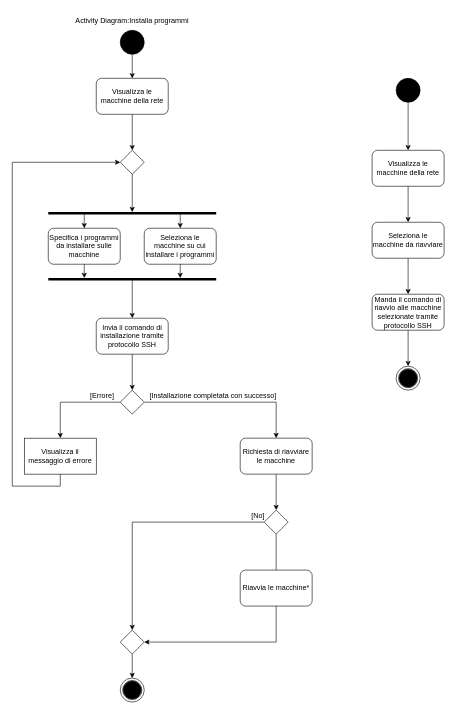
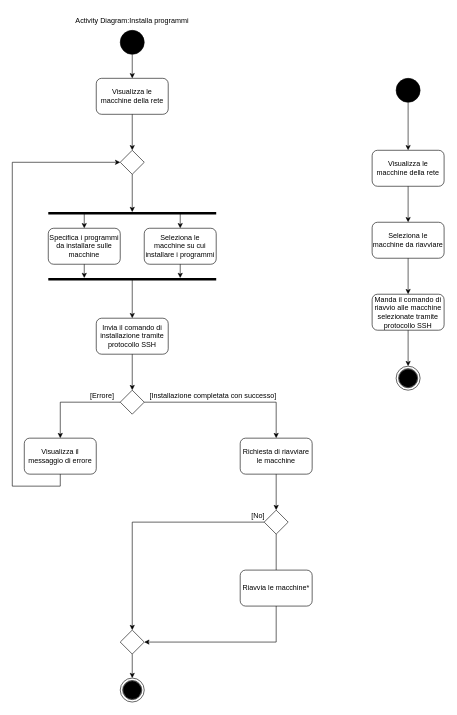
(60, 456) -> (60, 456)
